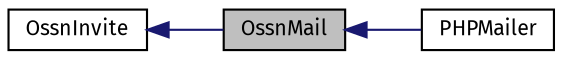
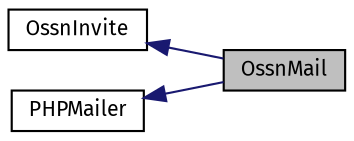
(394, 30) -> (194, 88)
